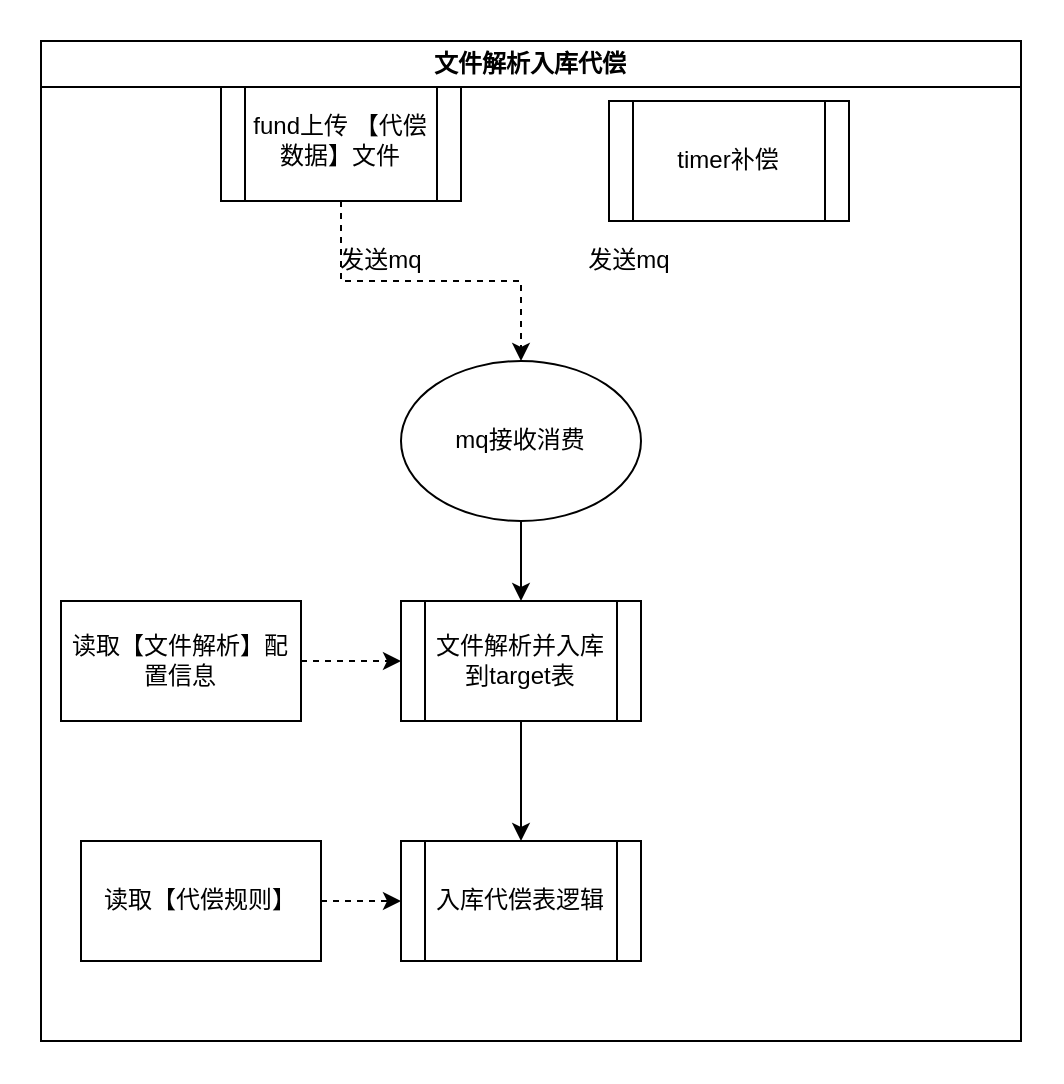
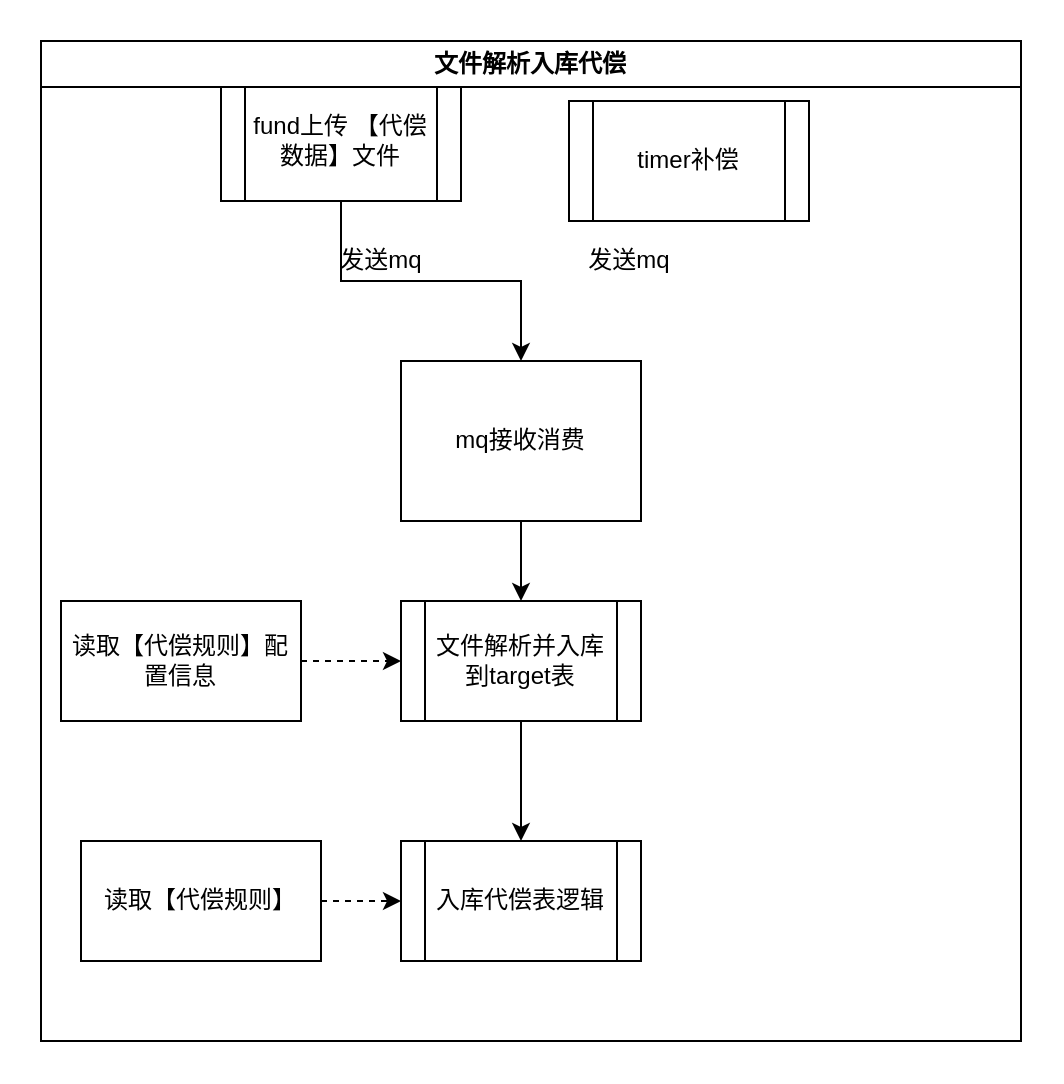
(729, 161) -> (689, 161)
(425, 281) -> (425, 281)
(521, 441) -> (521, 441)
(181, 661) -> (181, 661)
